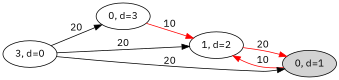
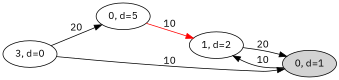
(123, 16) -> (123, 16)
(119, 50) -> none
(261, 50) -> (261, 50)
(170, 61) -> (170, 61)
(261, 67) -> (261, 67)
